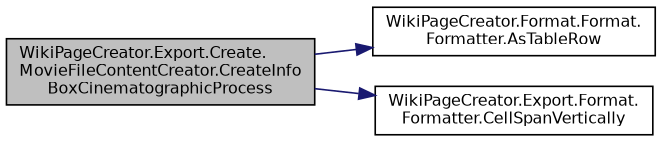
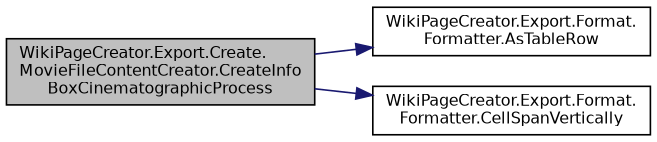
(514, 31) -> (512, 31)
